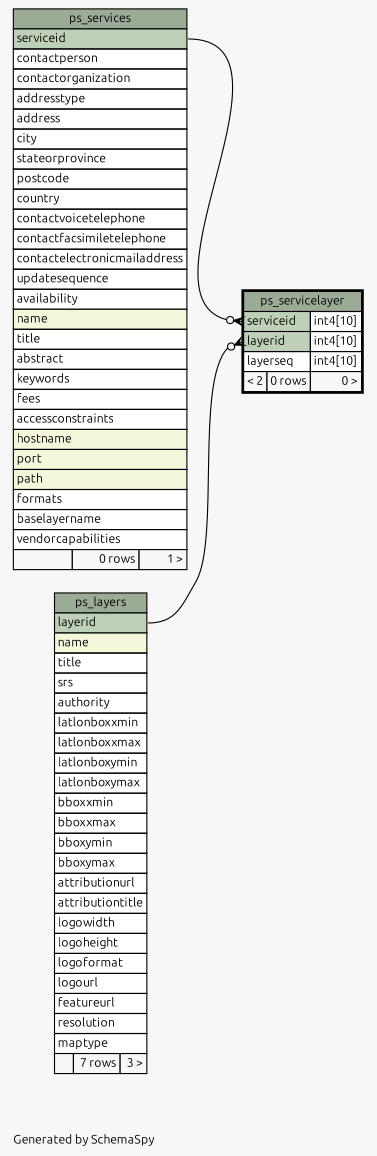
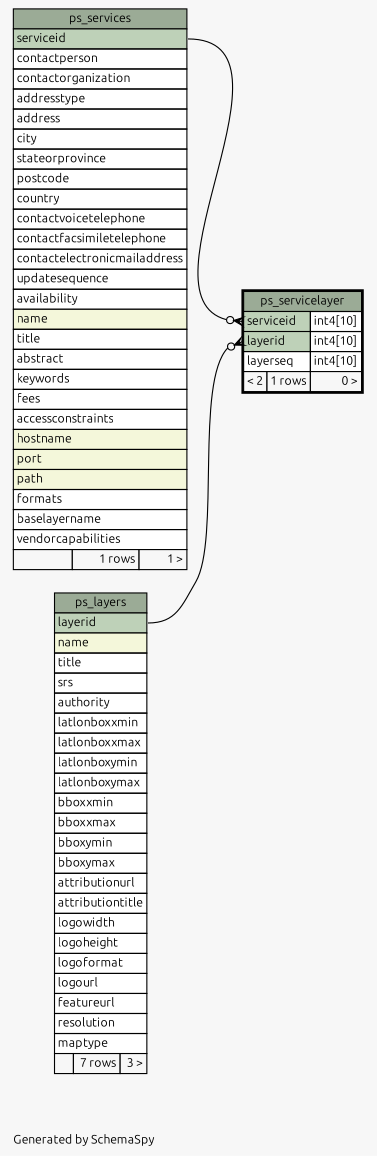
(289, 381) -> (289, 381)
(117, 559) -> (117, 559)
